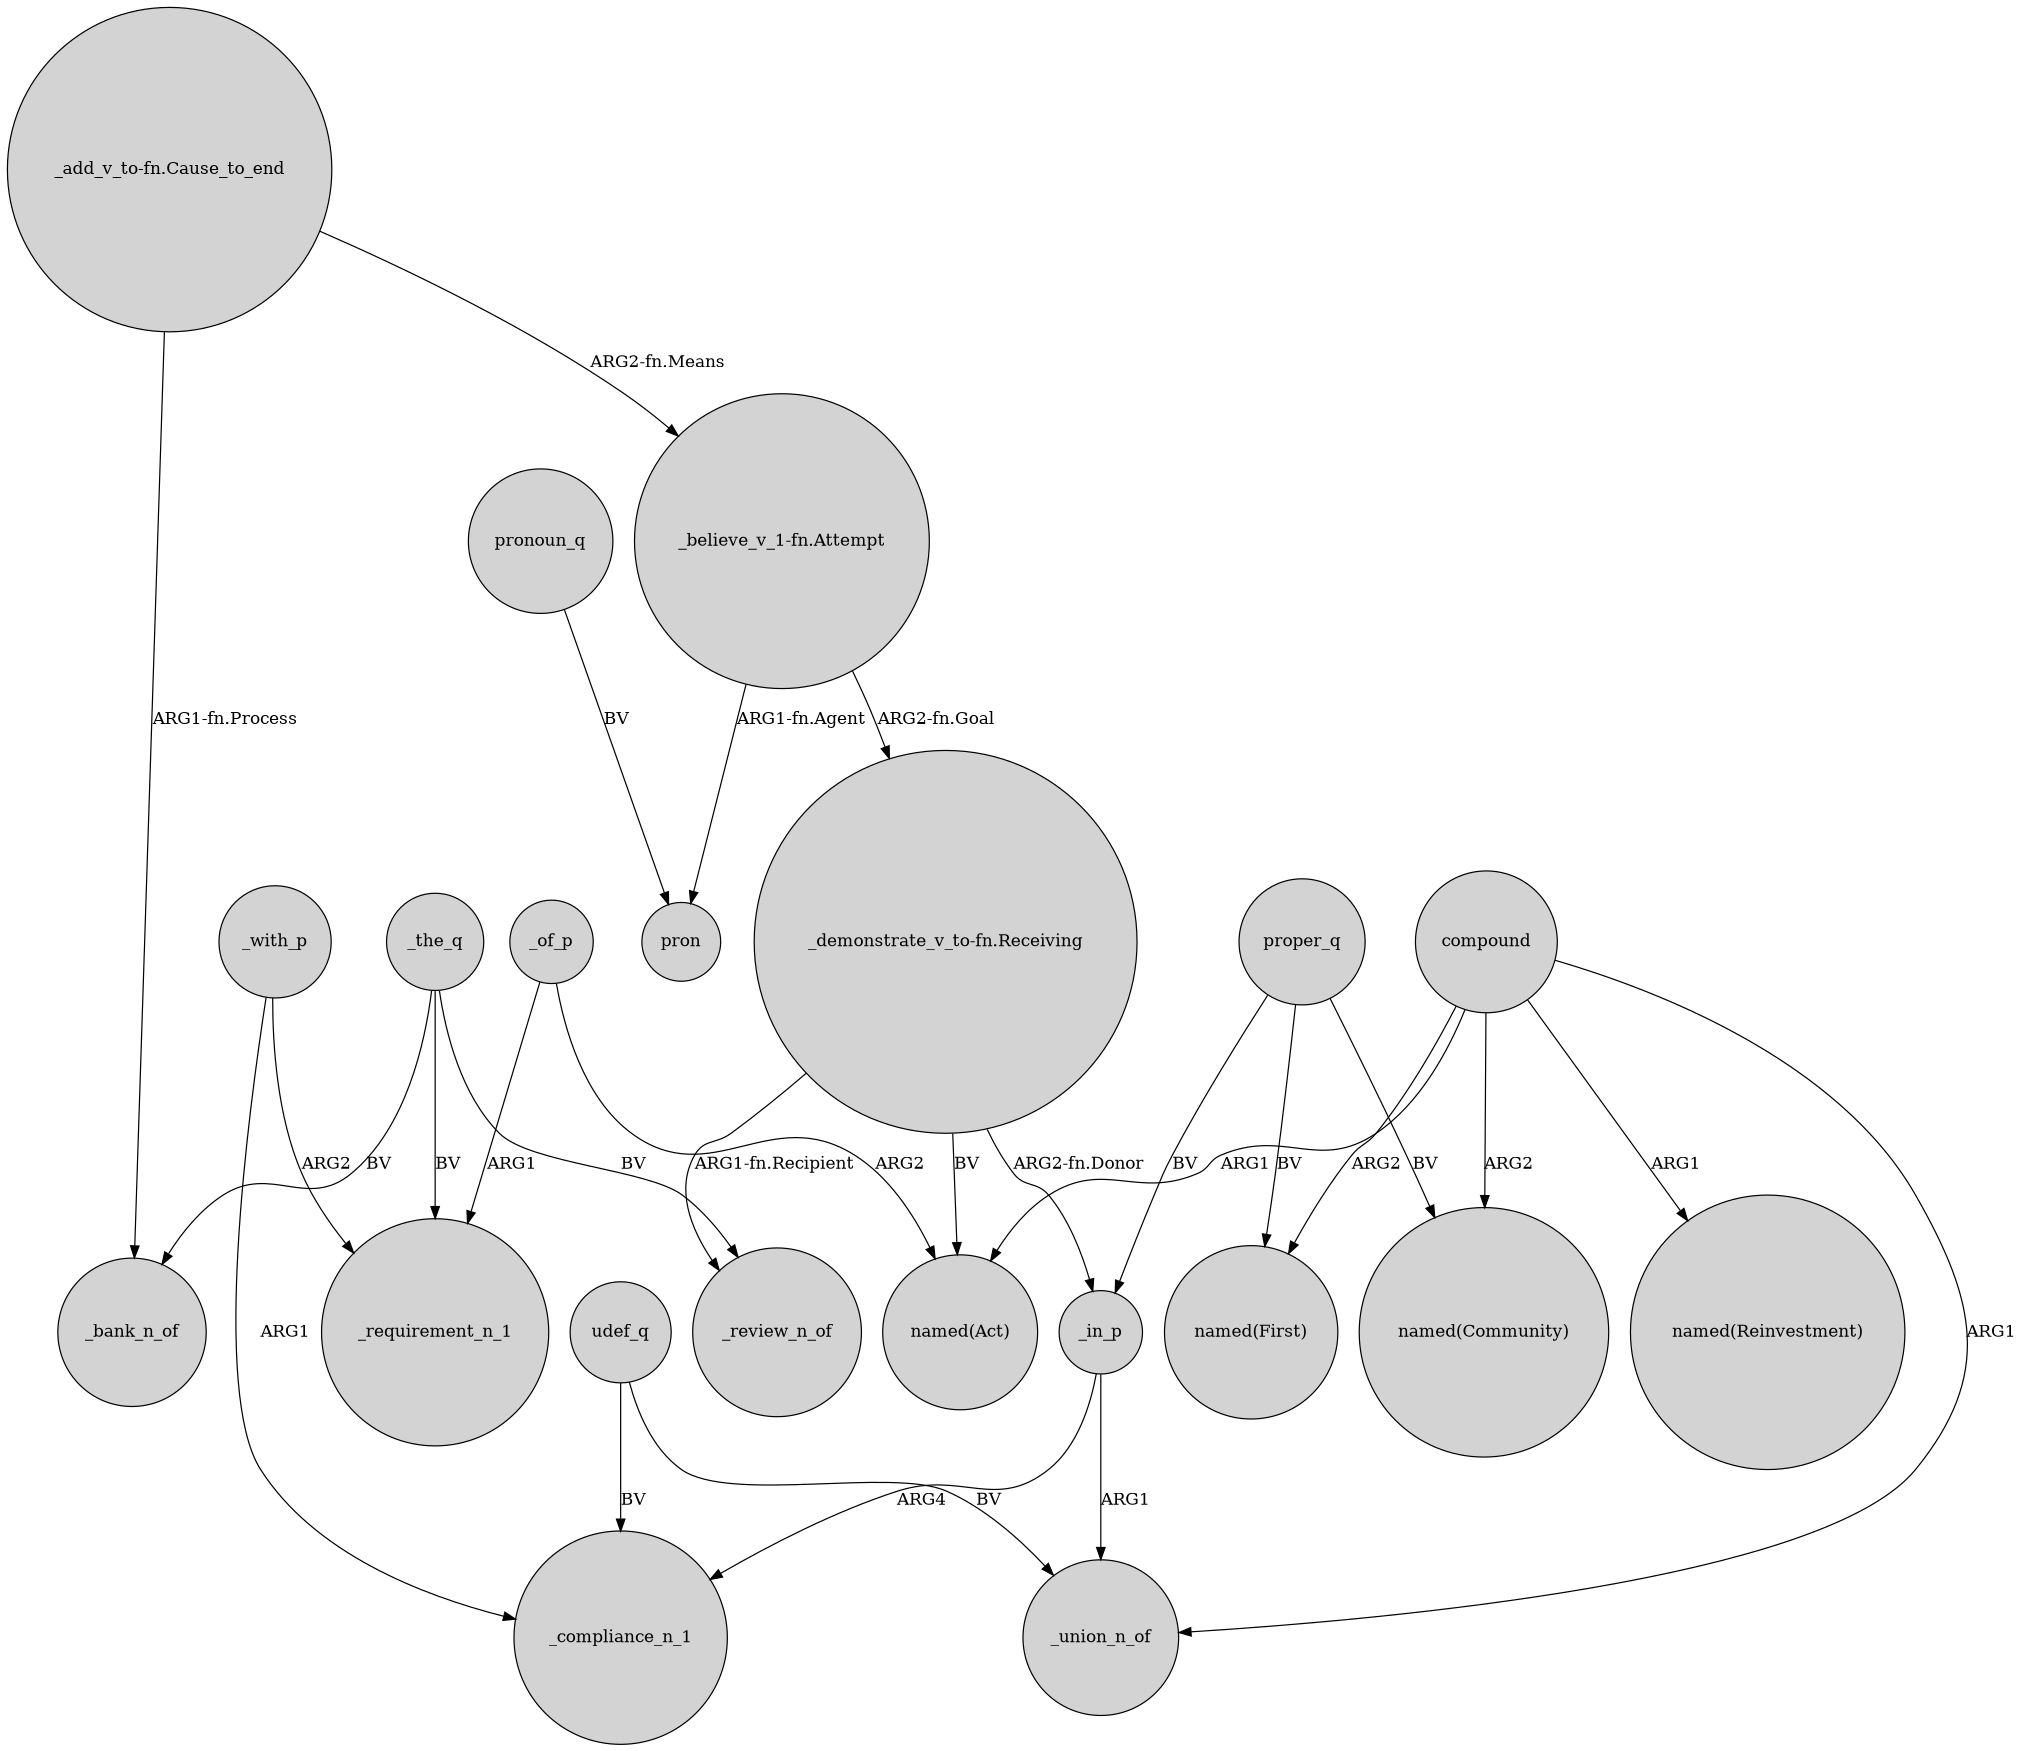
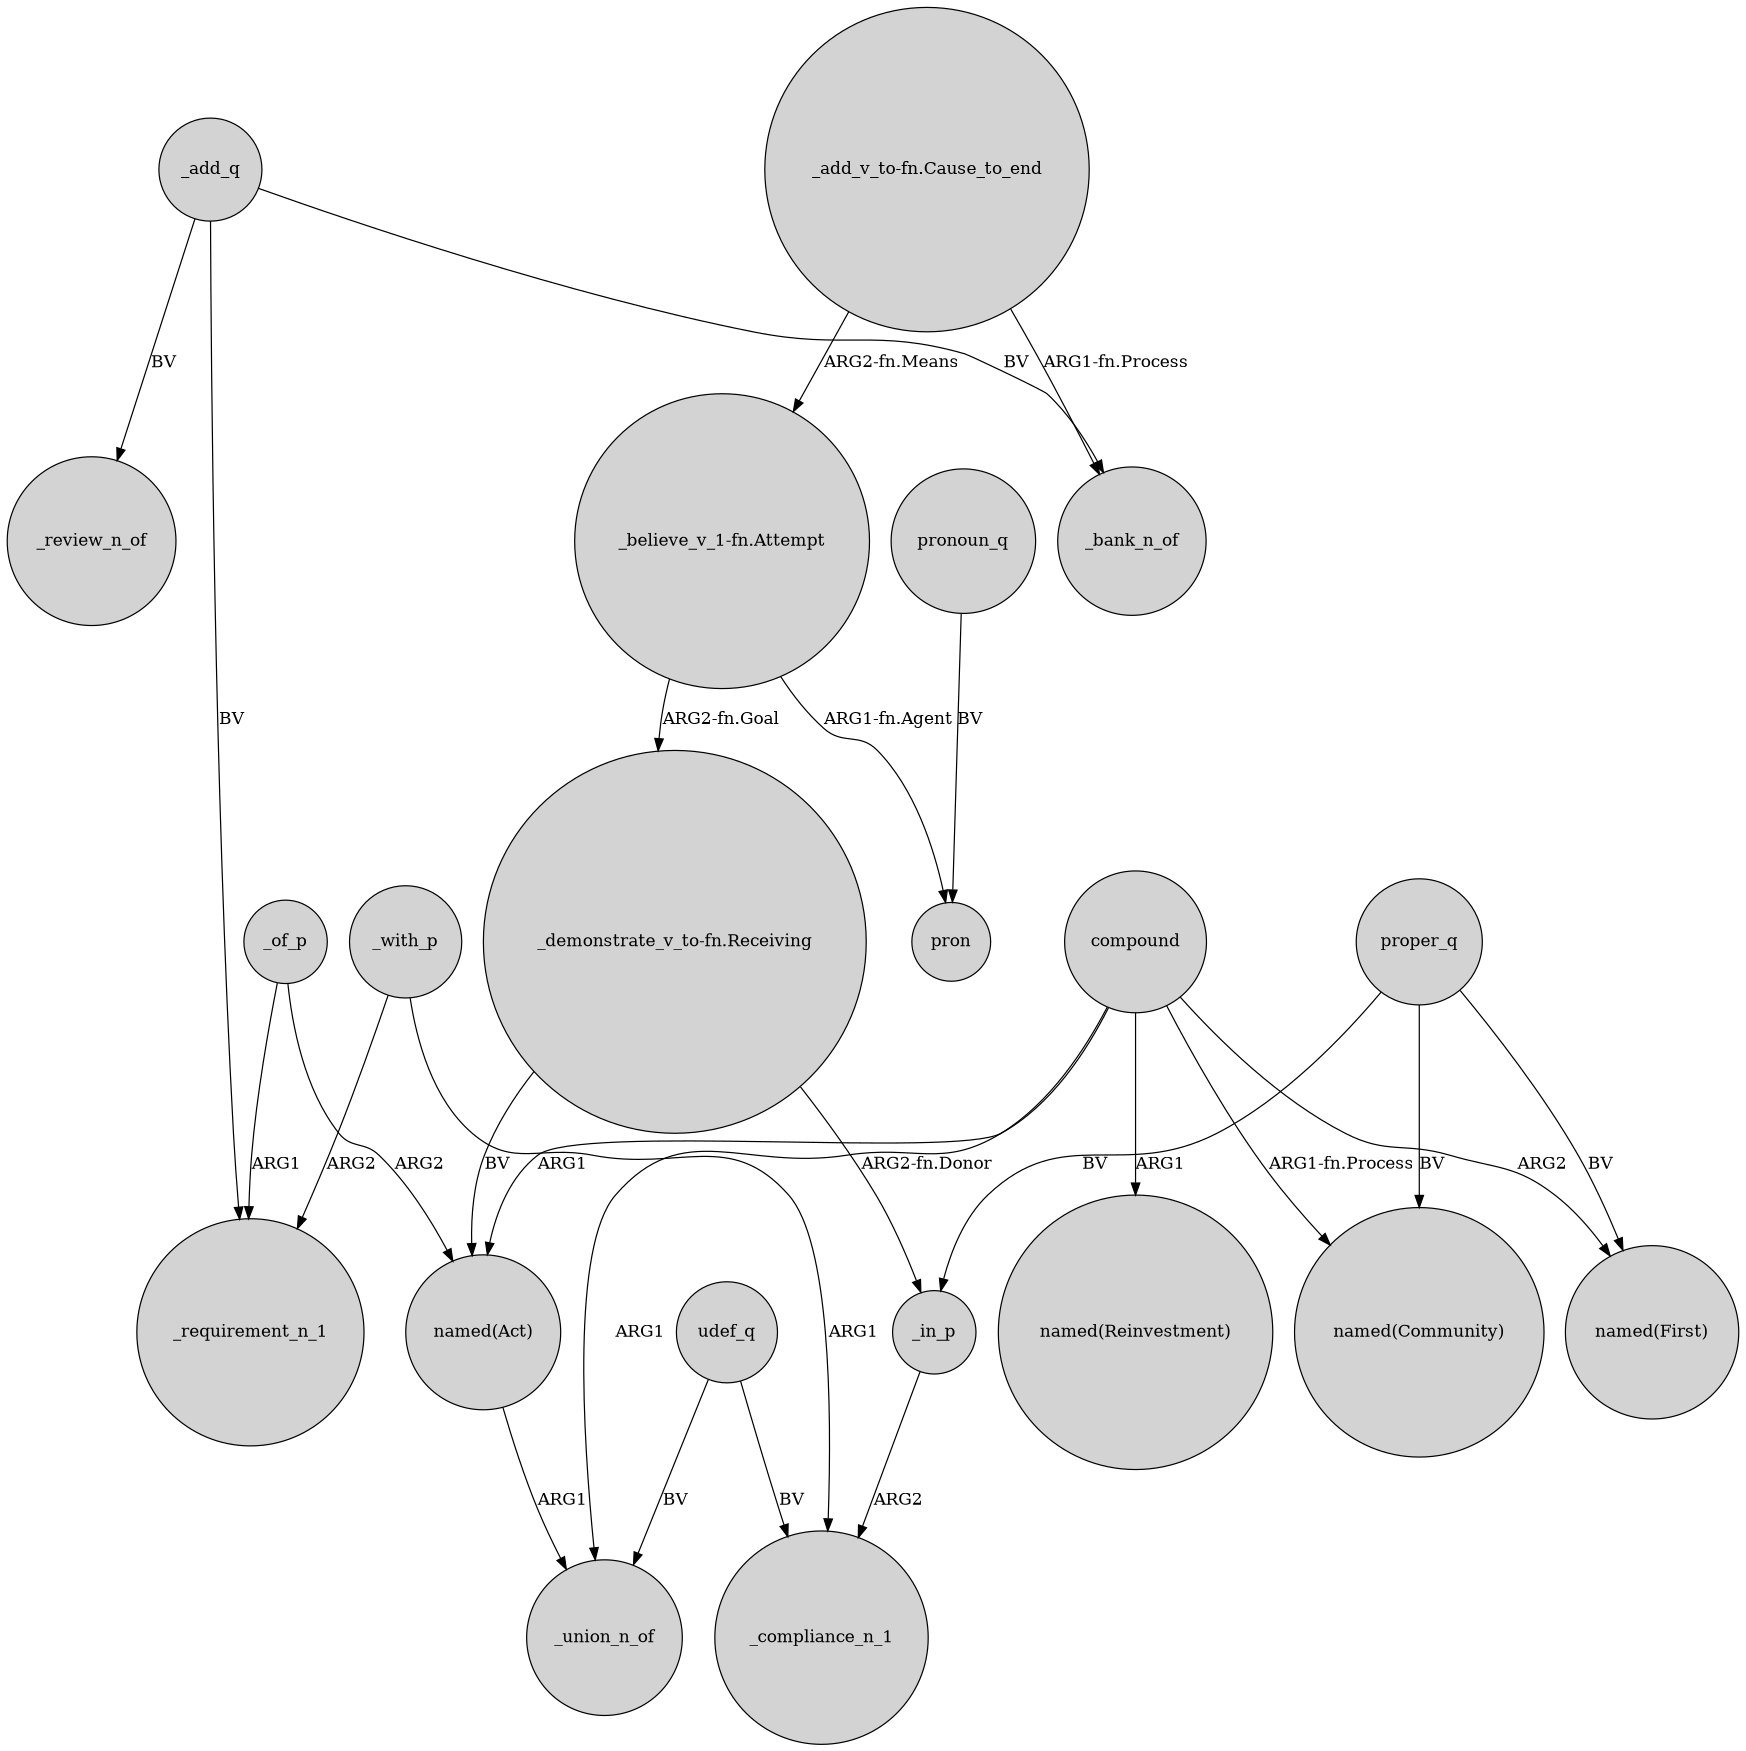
(435, 942) -> (210, 170)
(704, 1145) -> none
(1509, 1164) -> (1342, 1164)
(1101, 1461) -> (528, 1484)
(922, 1500) -> (899, 1500)
